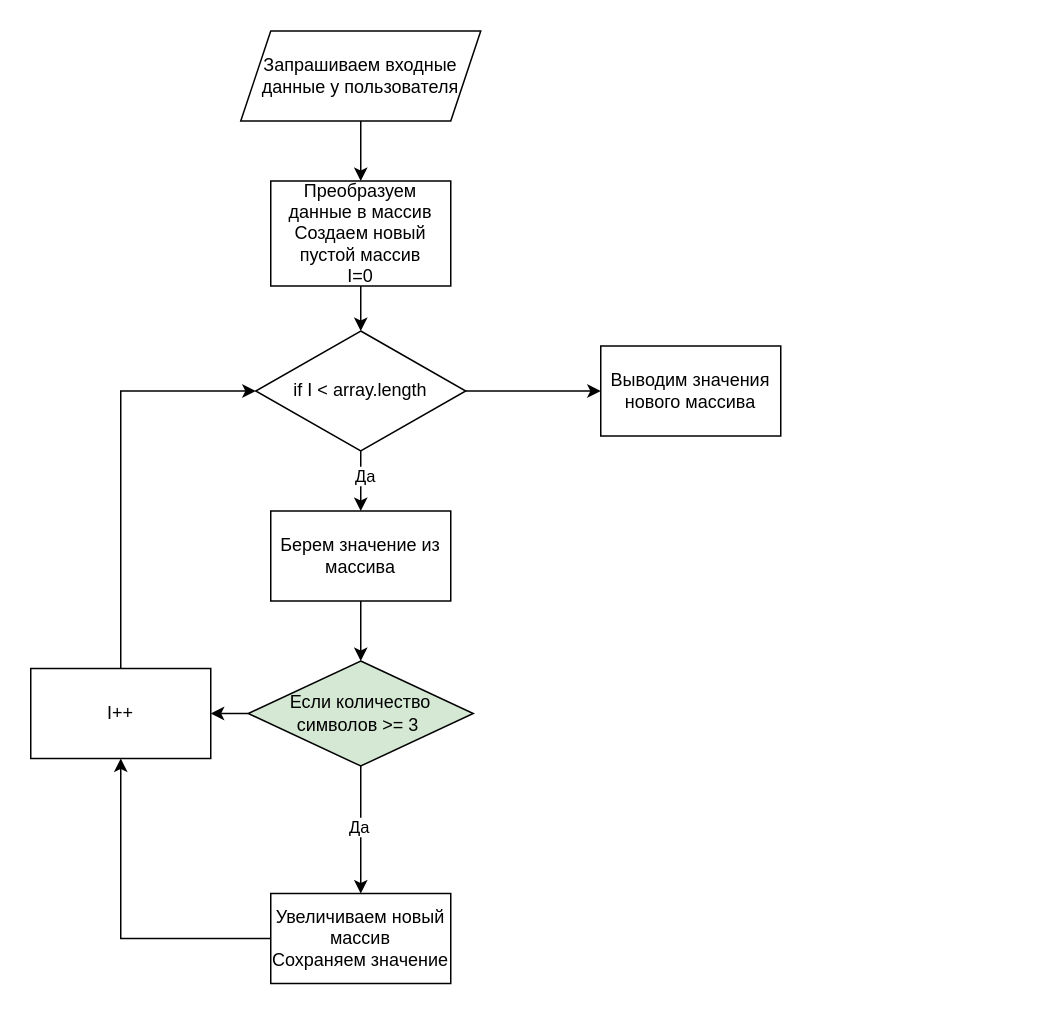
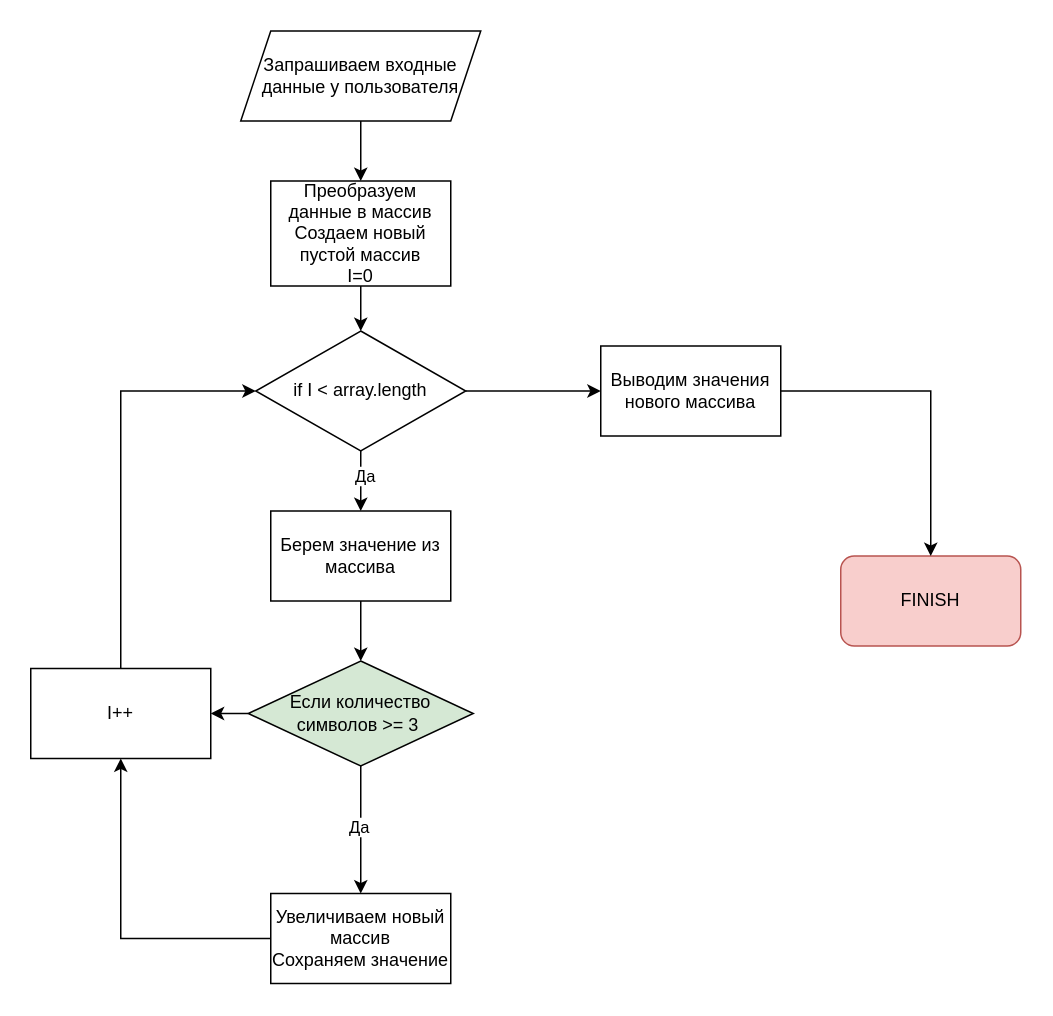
none -> (931, 393)
none -> (931, 601)
